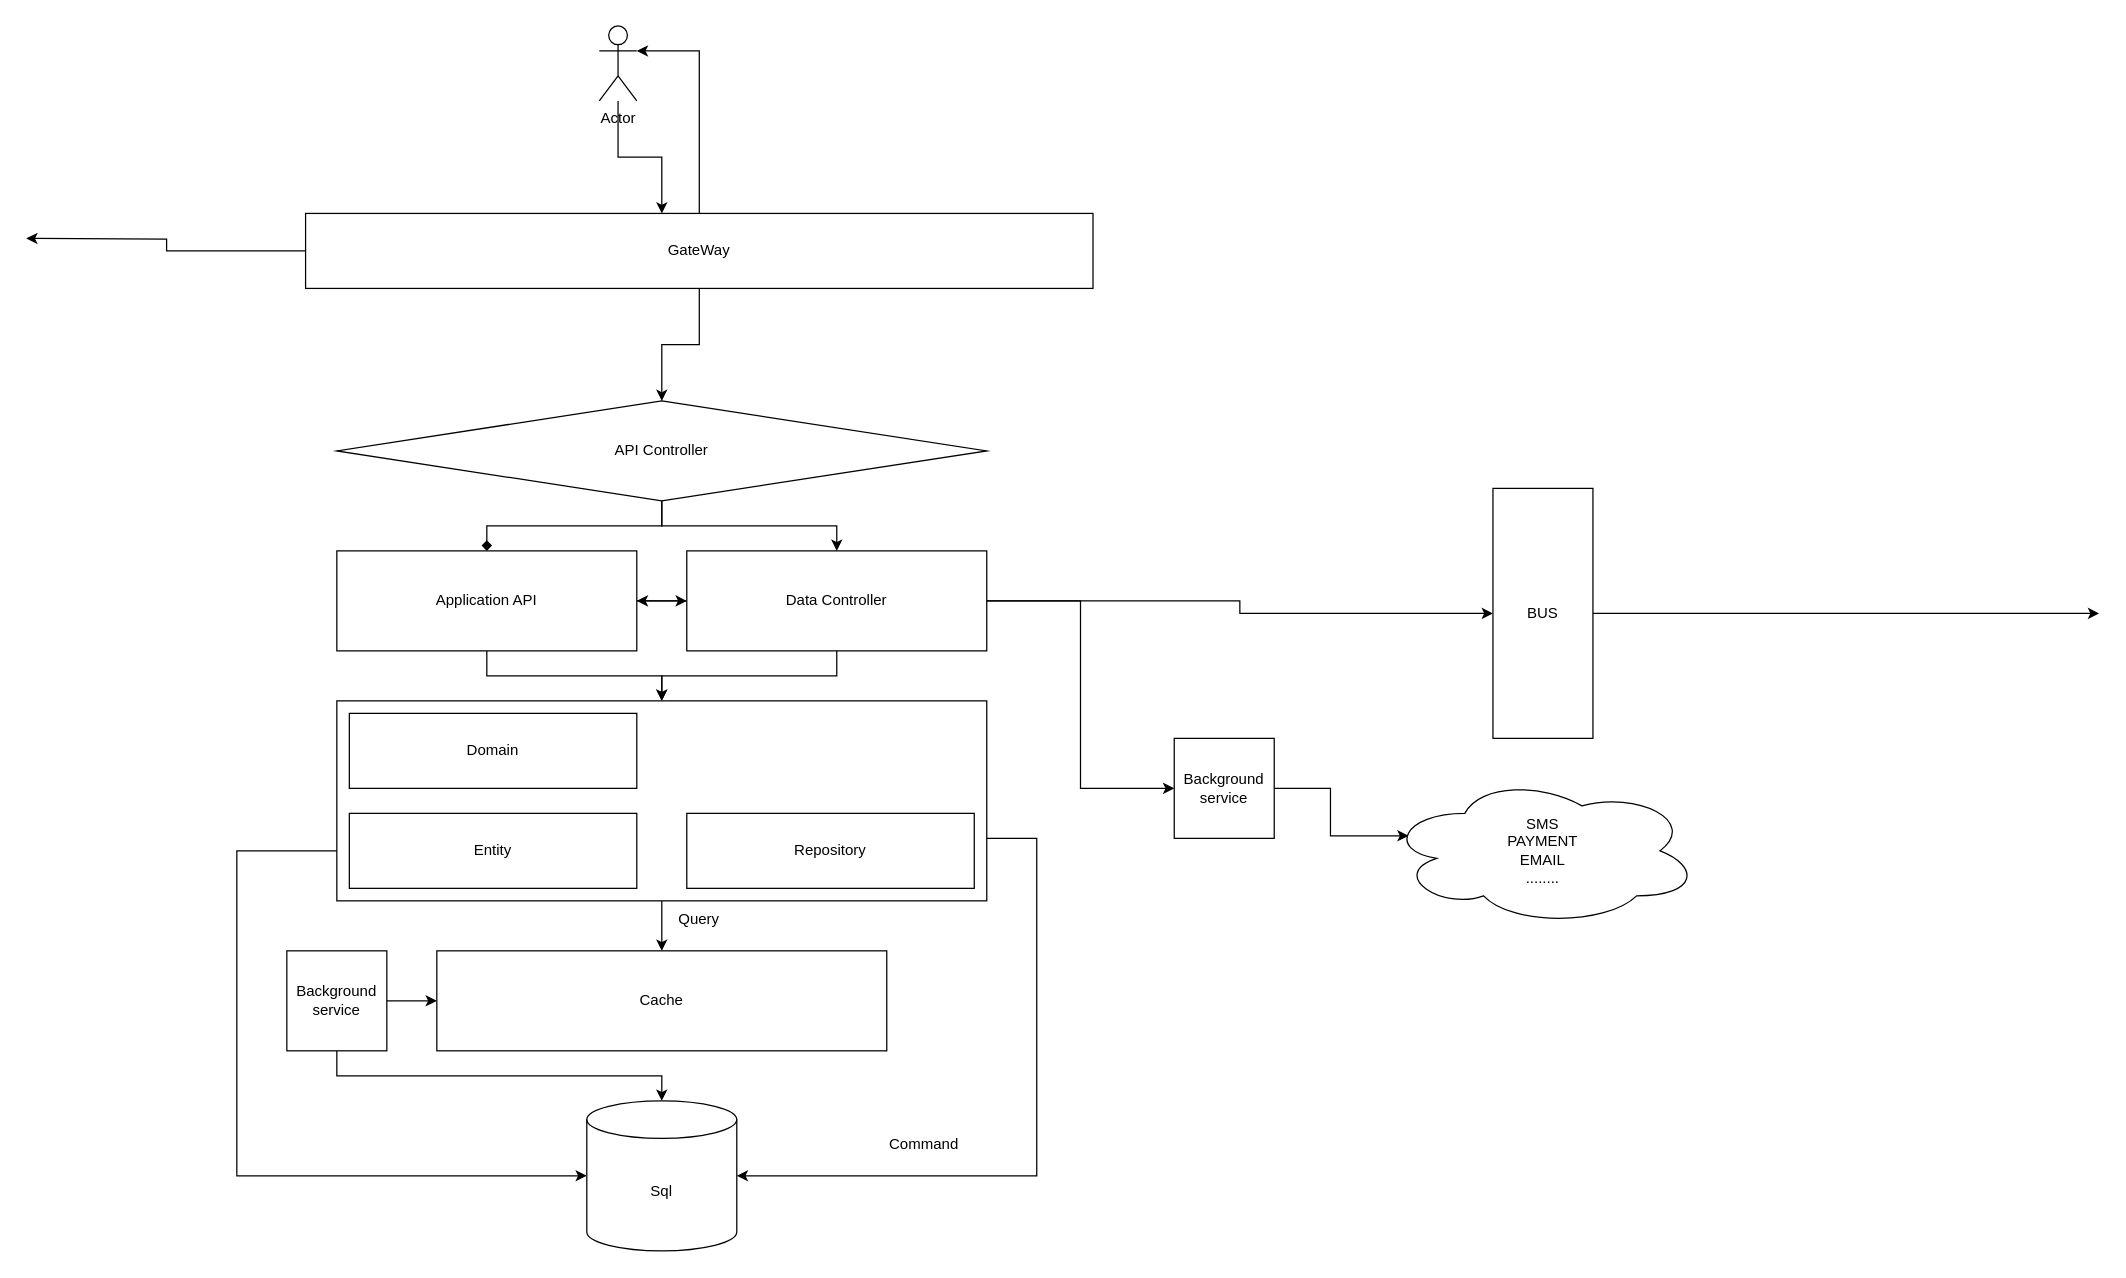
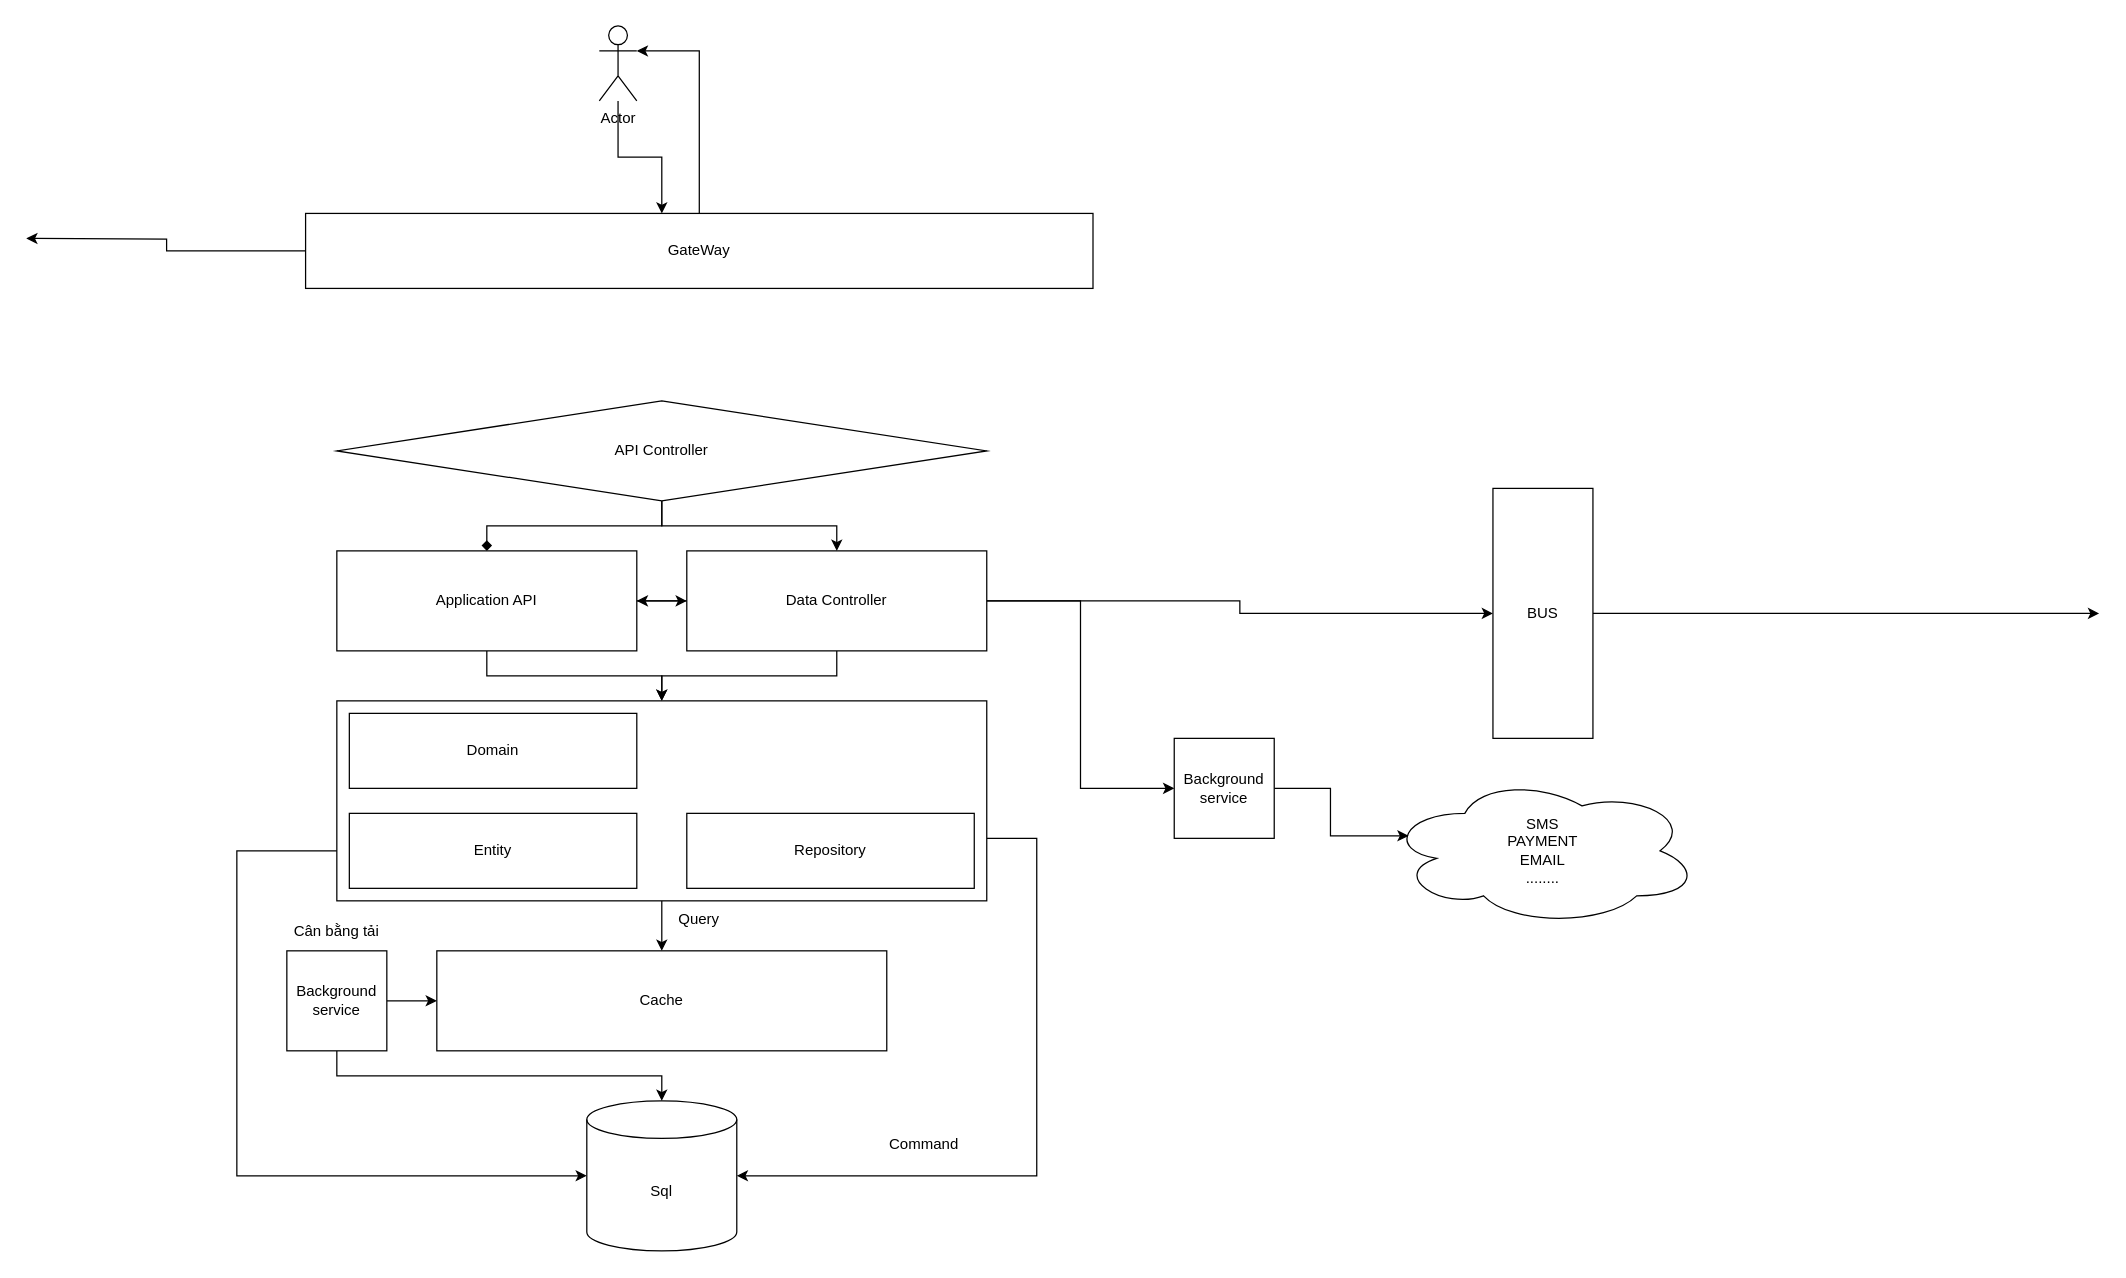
(685, 344) -> none
none -> (337, 932)
